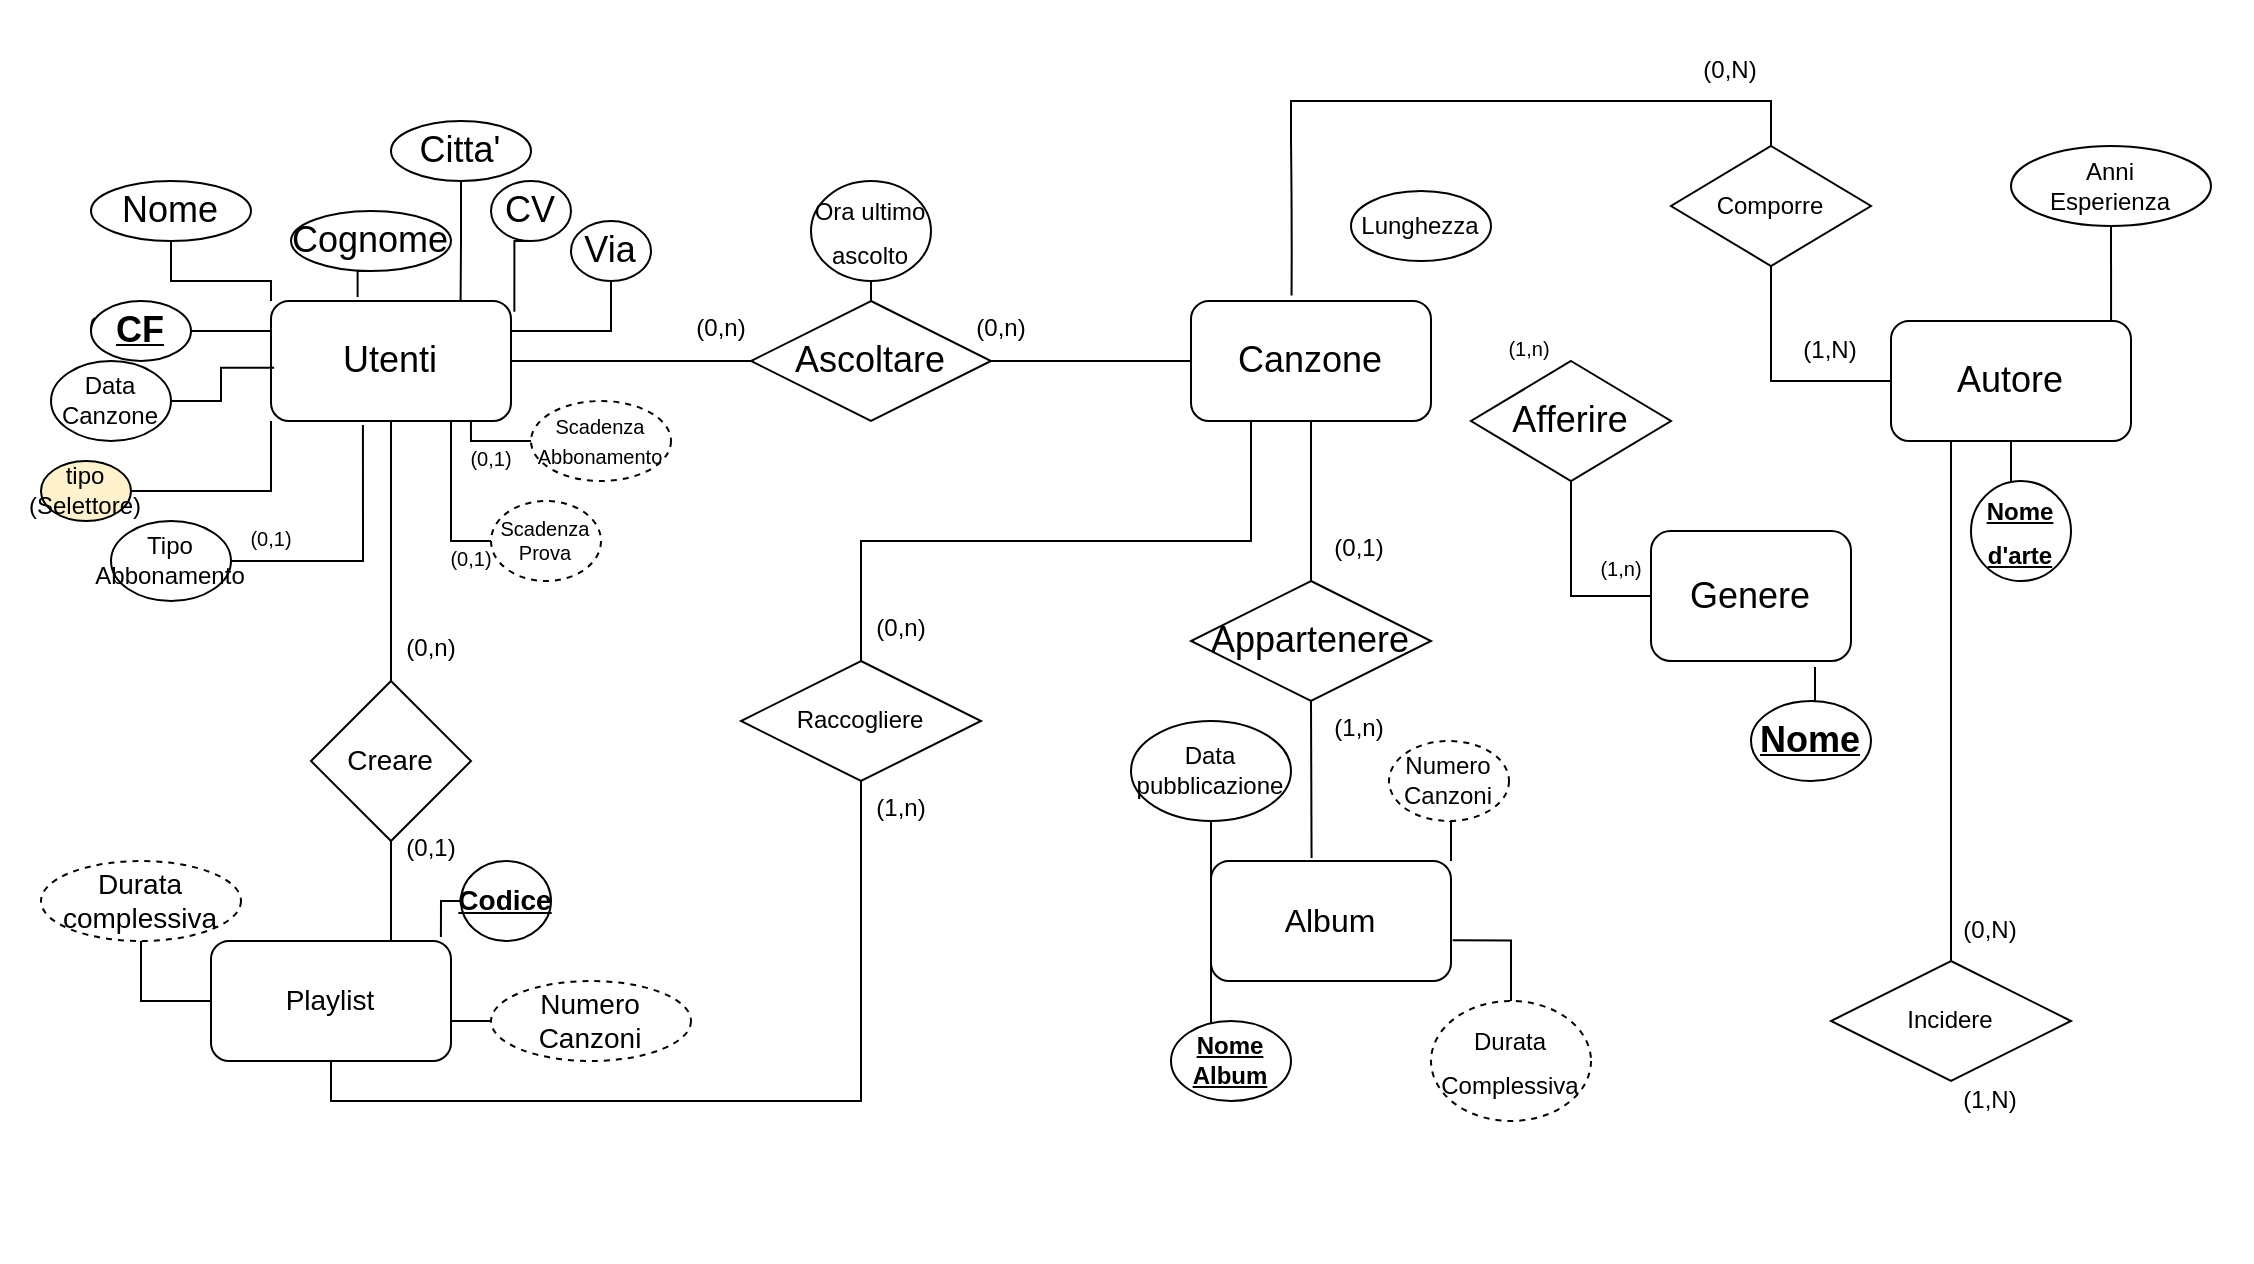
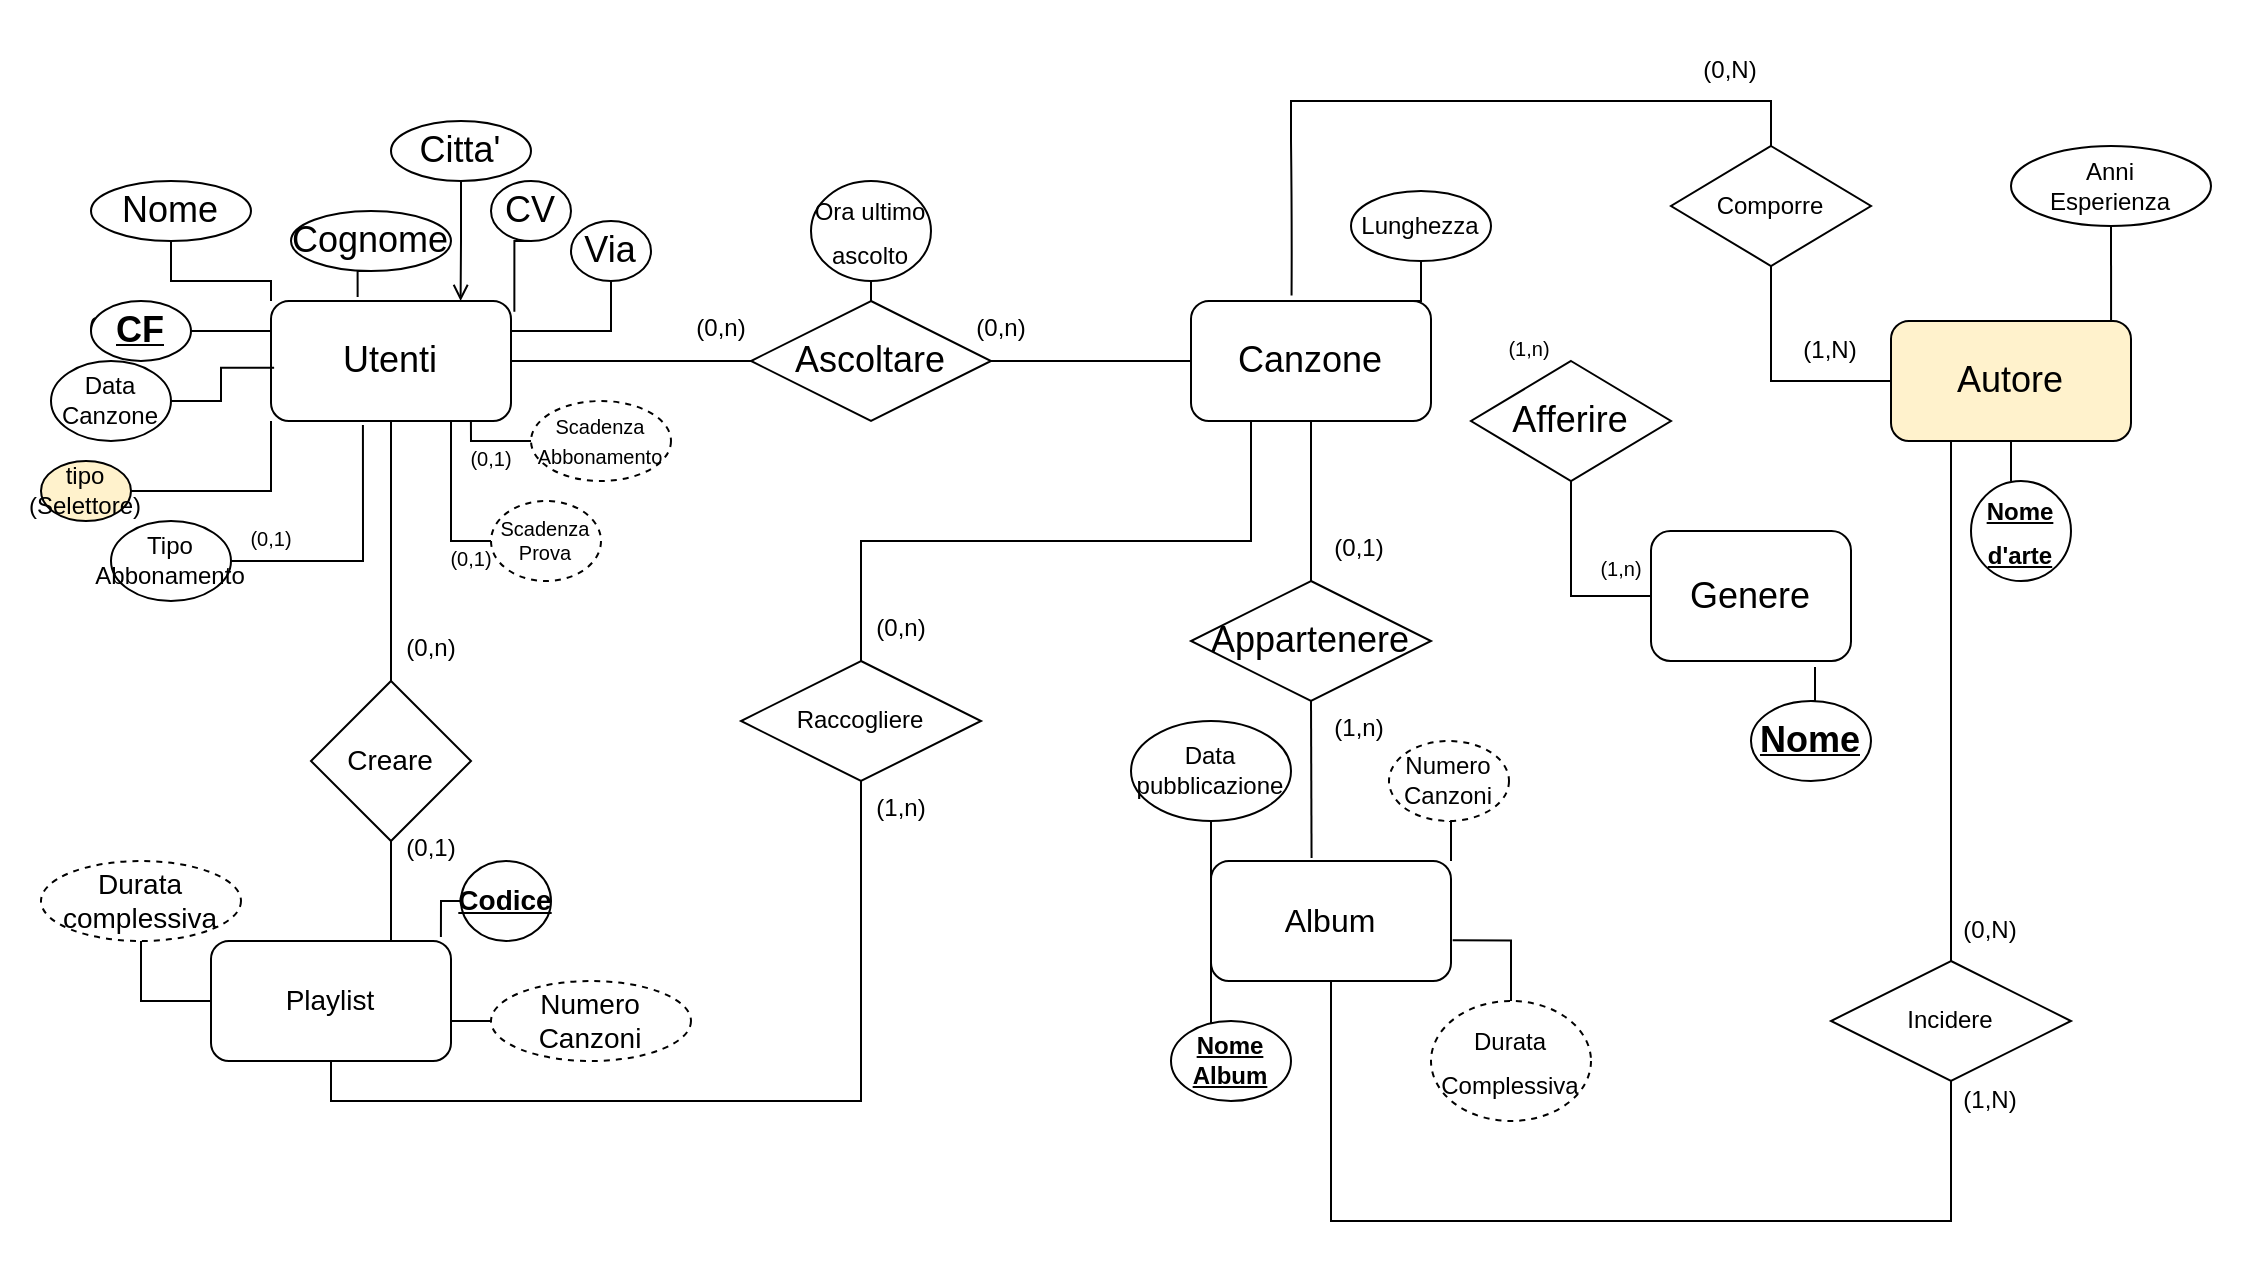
none -> (1421, 284)
(461, 294) -> (461, 292)
(2011, 381) -> (2011, 381)
none -> (1591, 1221)
